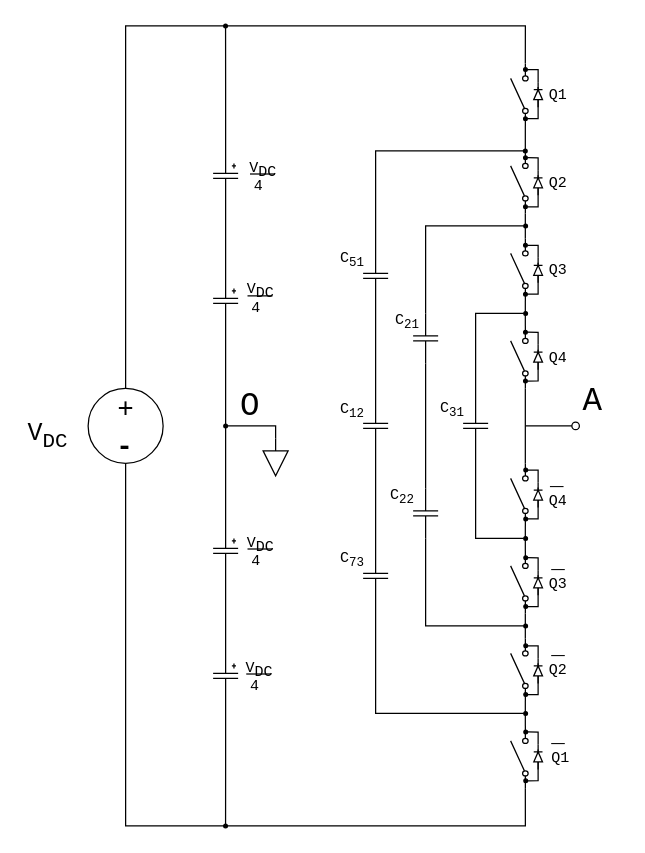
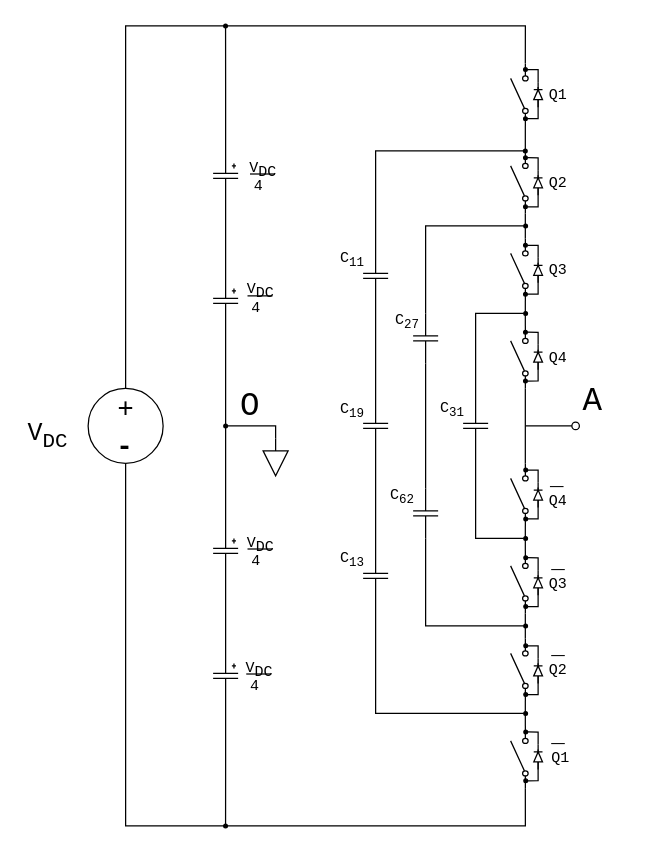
(353, 257) -> (353, 257)
(408, 320) -> (408, 320)
(353, 408) -> (353, 408)
(403, 495) -> (403, 495)
(353, 557) -> (353, 557)
